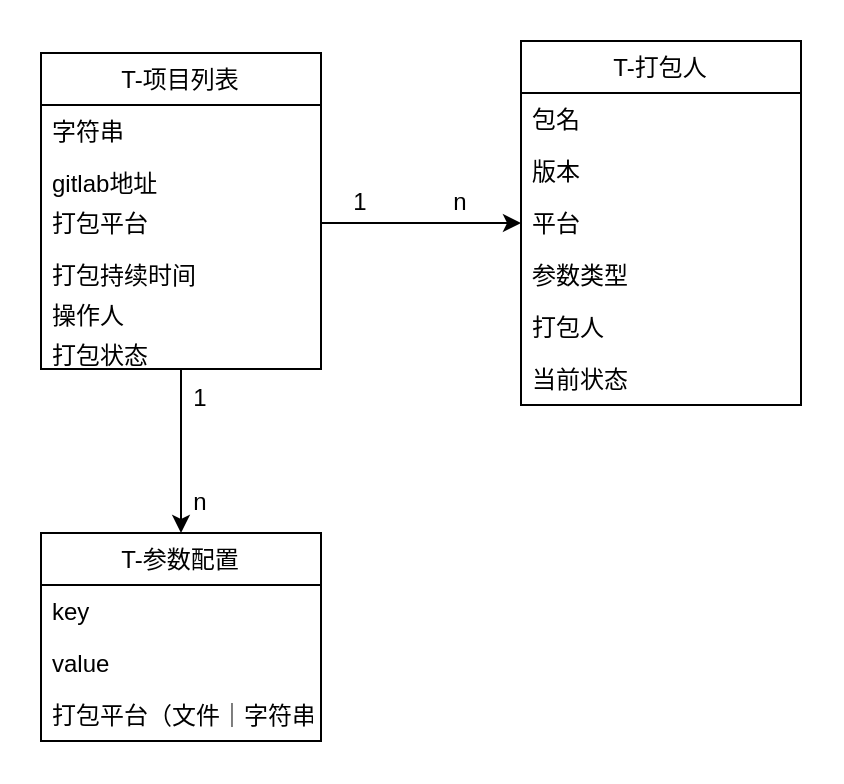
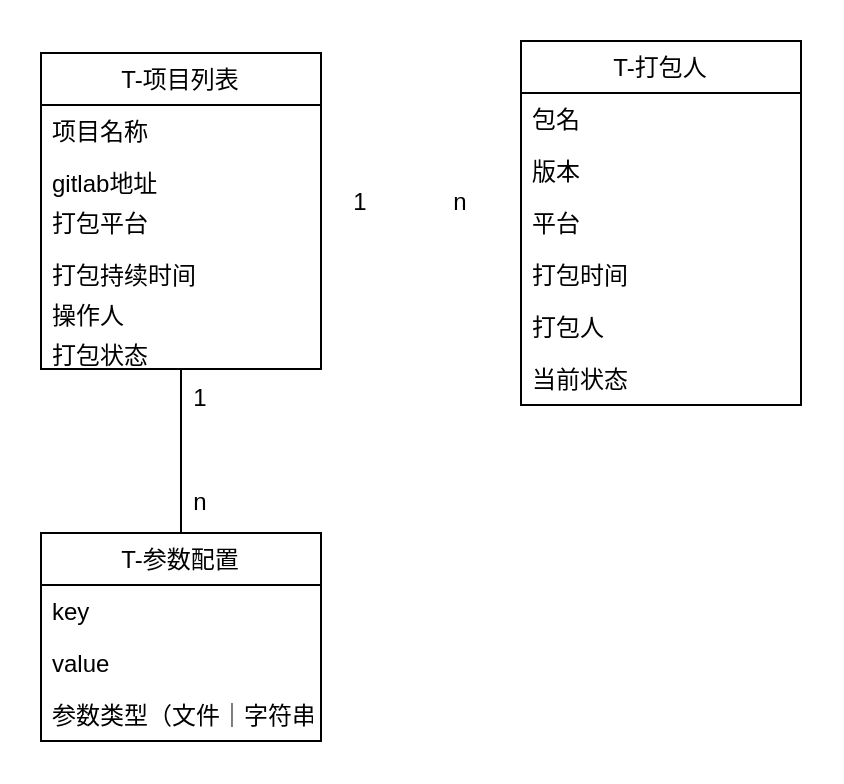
(88, 132) -> (100, 132)
(414, 223) -> none
(580, 276) -> (580, 276)
(181, 518) -> (181, 523)
(196, 716) -> (196, 716)
